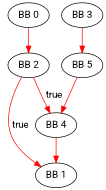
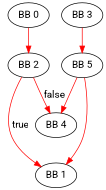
(54, 95) -> (54, 95)
(56, 147) -> (86, 120)
